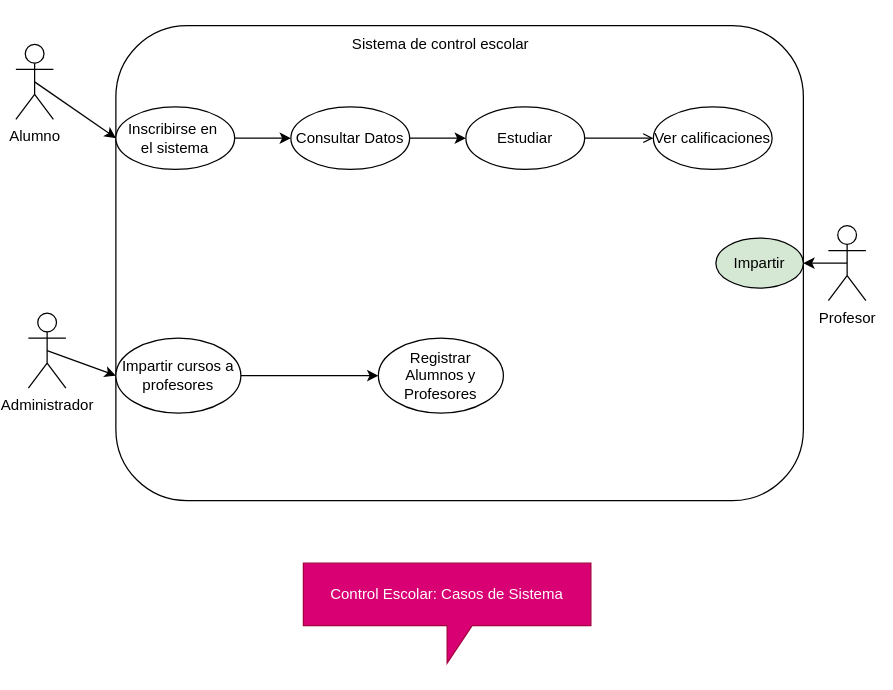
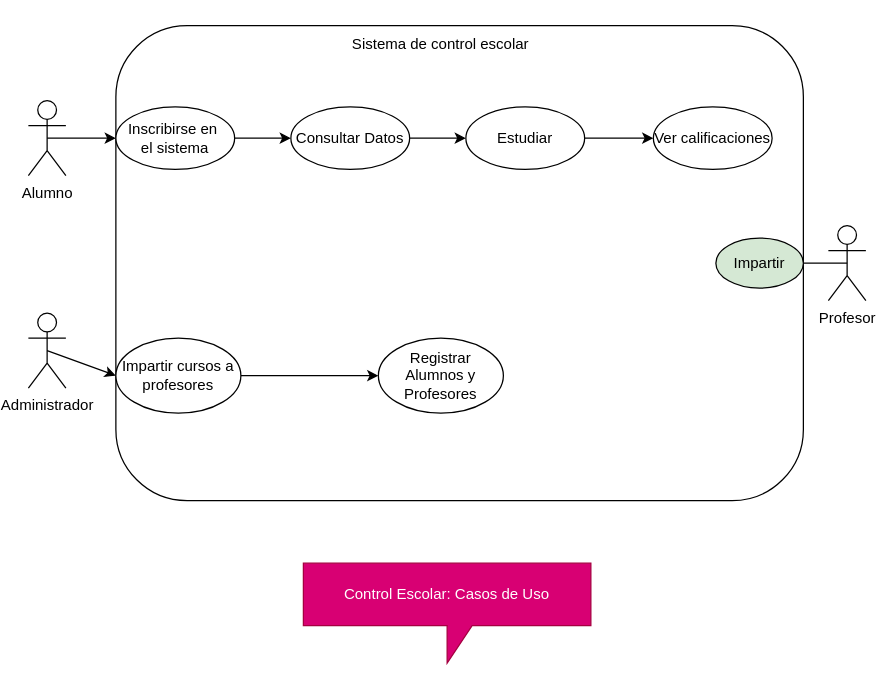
(34, 82) -> (47, 138)
(645, 138) -> (643, 138)
(813, 263) -> (809, 263)
(447, 594) -> (447, 594)
